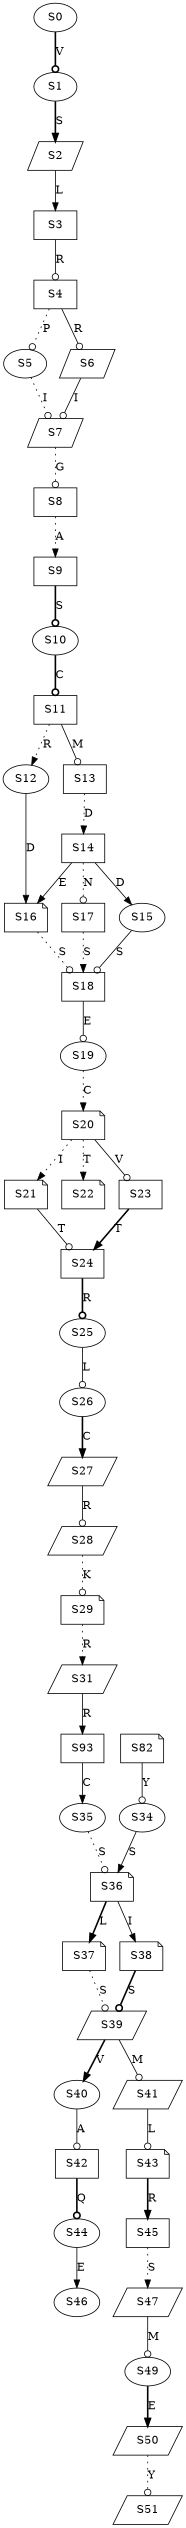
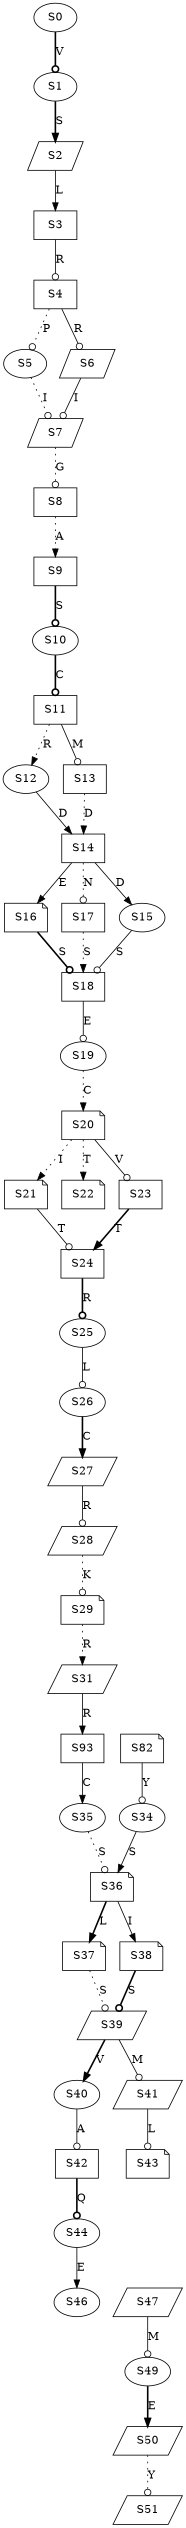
(26, 844) -> (51, 810)
(53, 950) -> (53, 950)
(148, 2233) -> none
